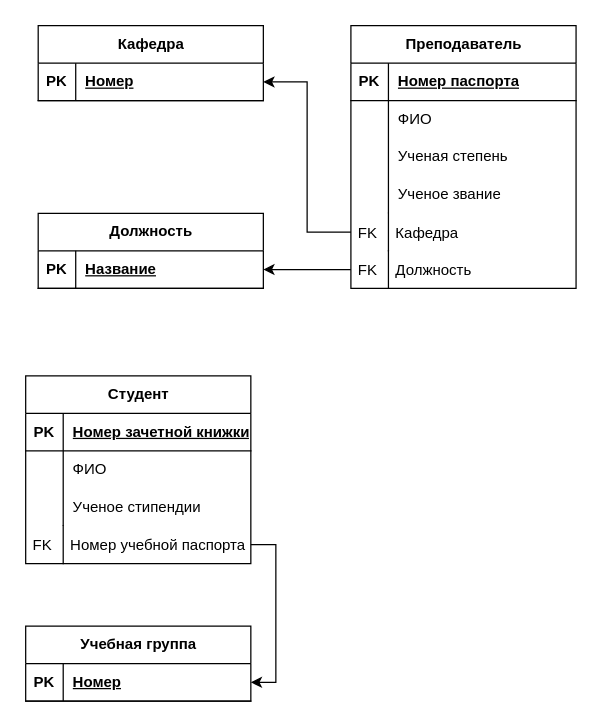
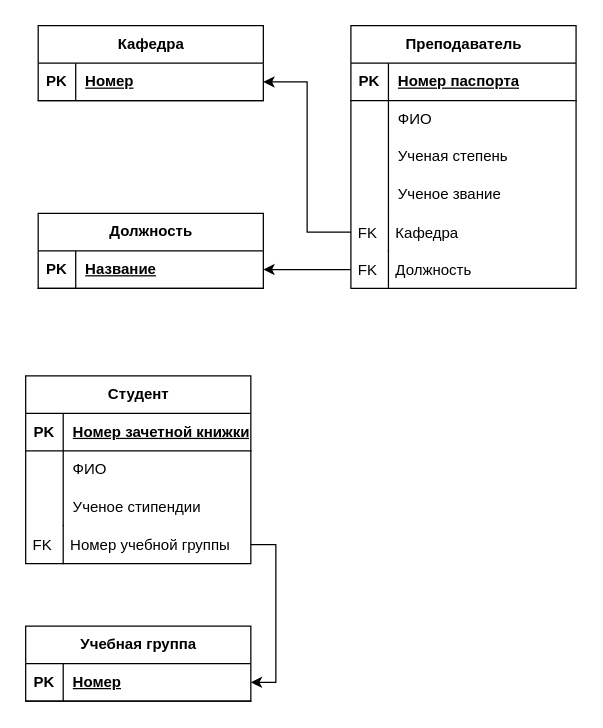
(159, 545) -> (150, 545)
